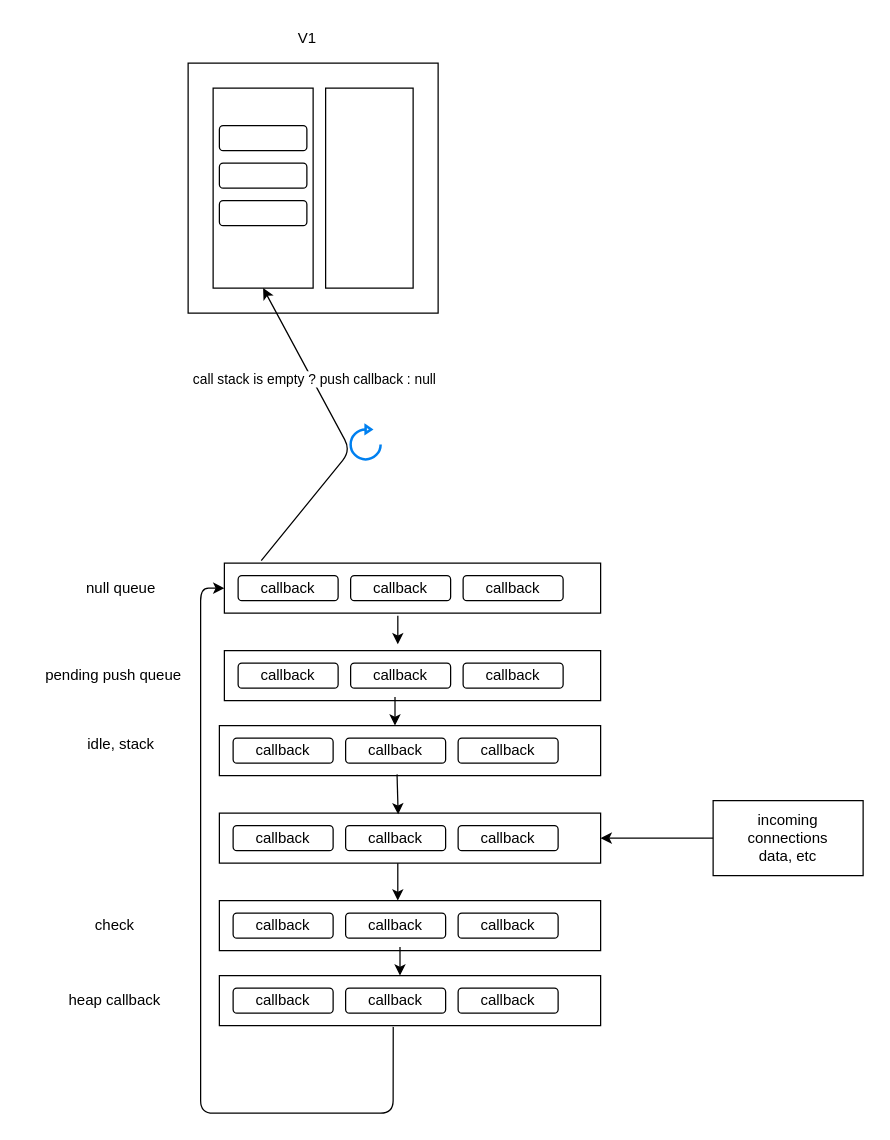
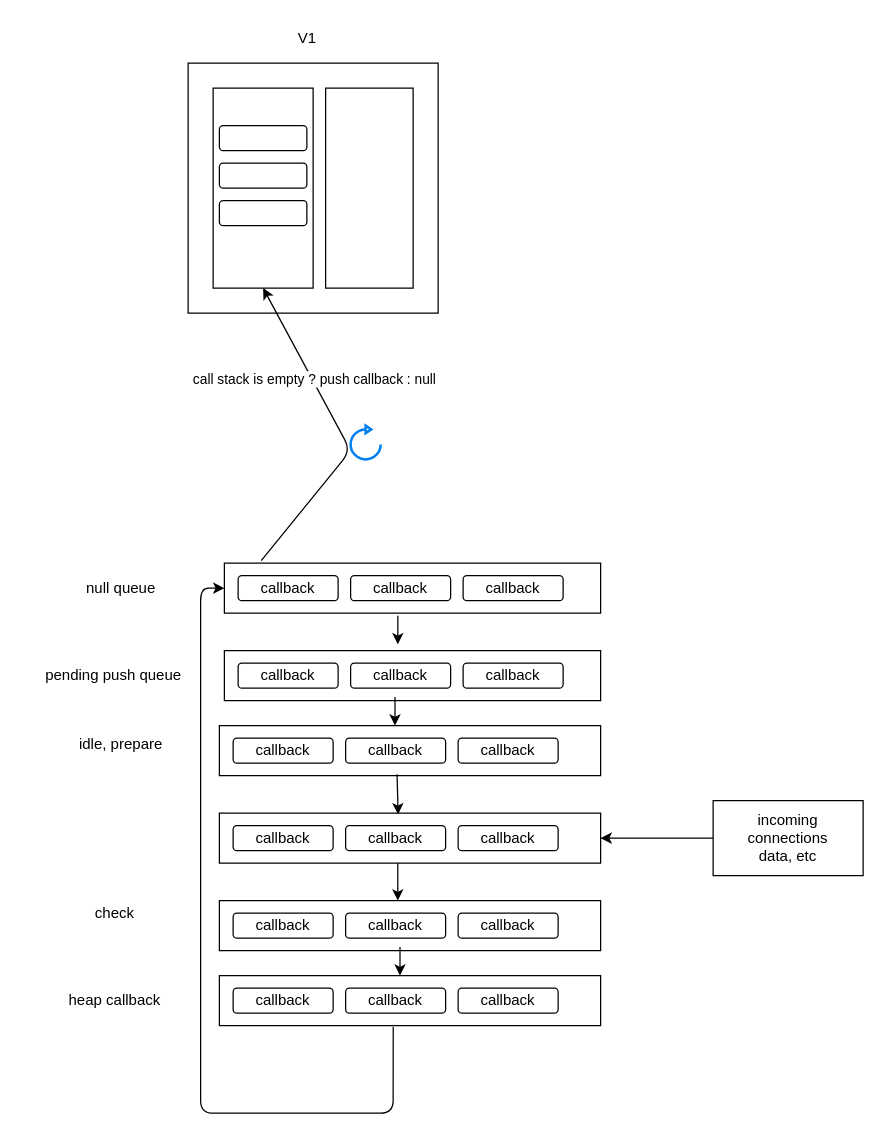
(121, 744) -> (121, 744)
(114, 926) -> (114, 913)
